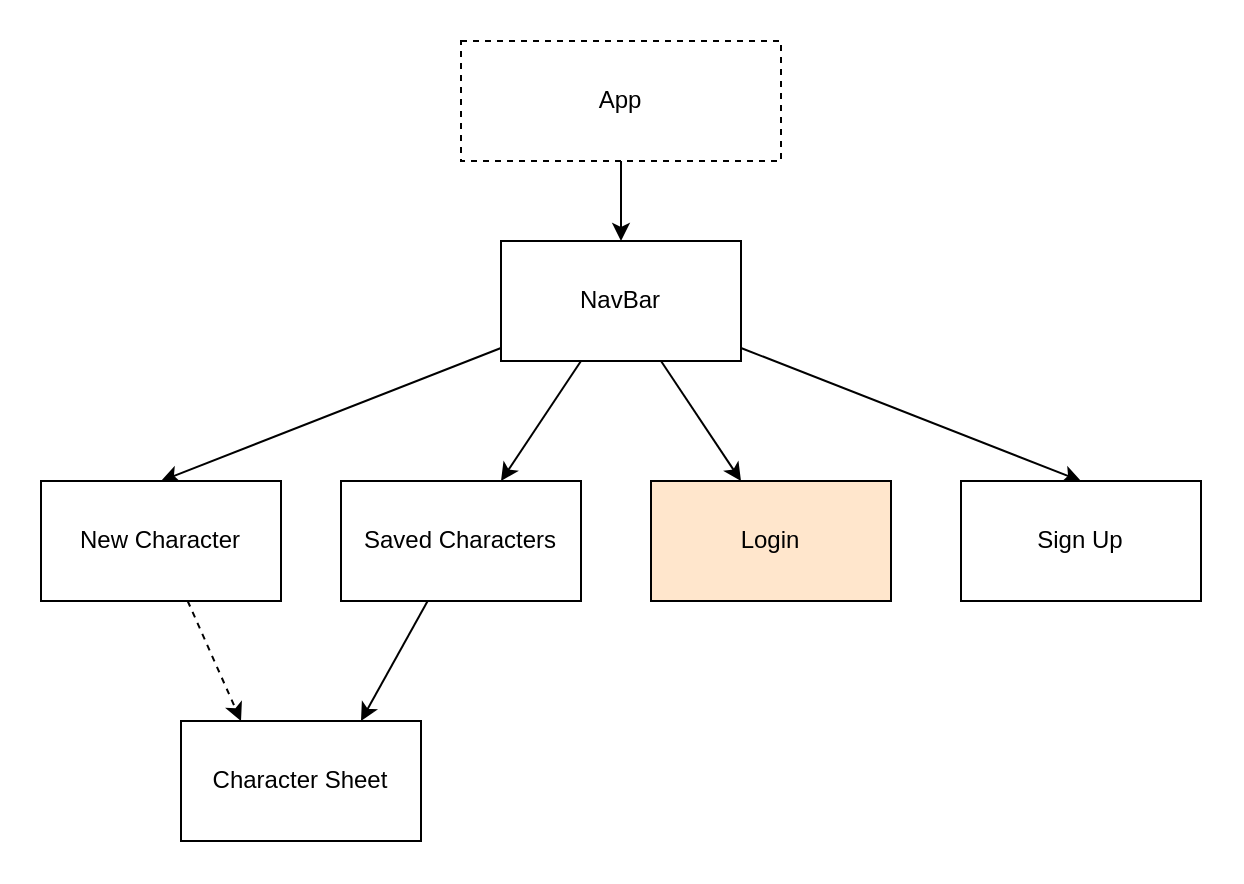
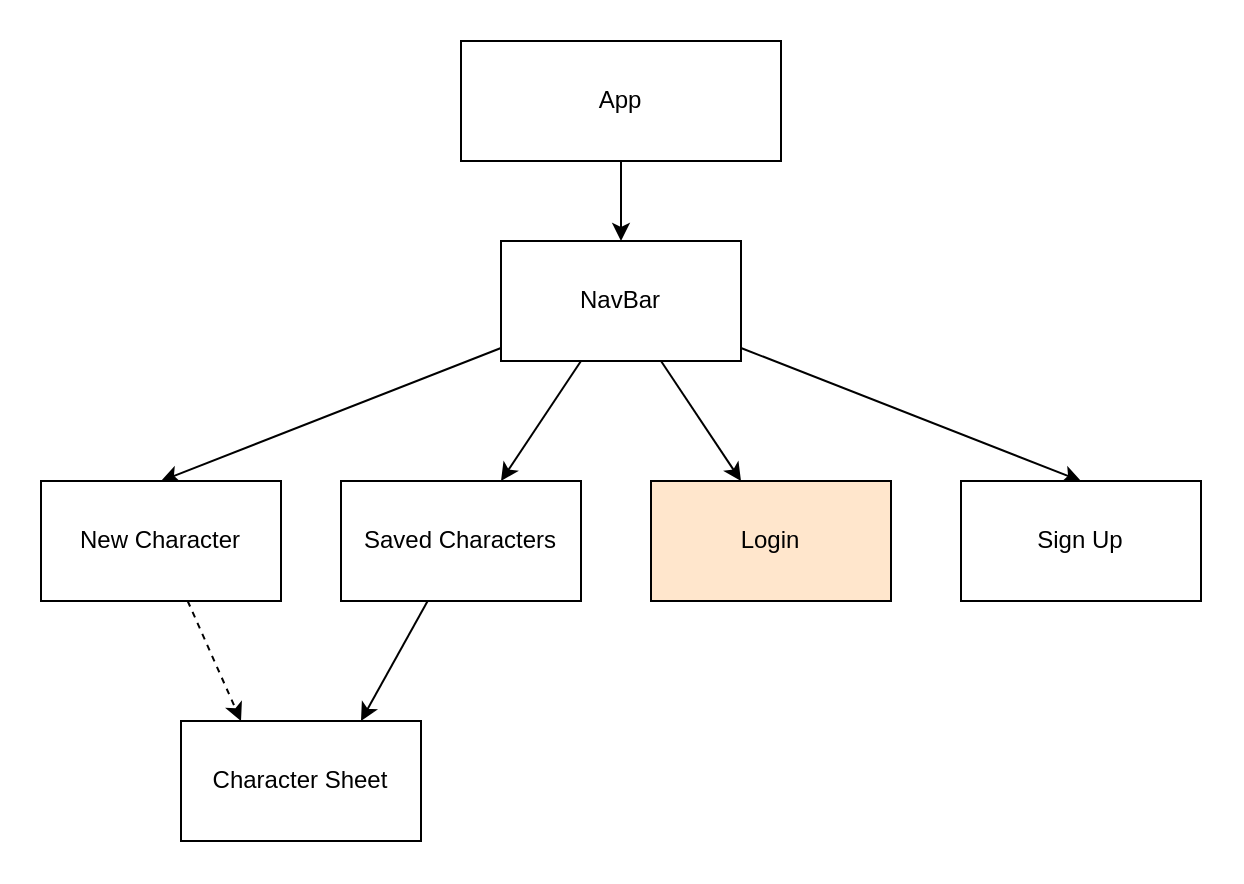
(621, 101) -> (621, 101)
